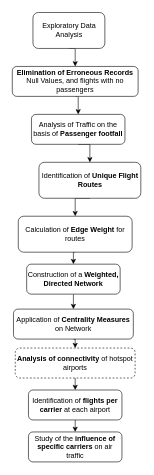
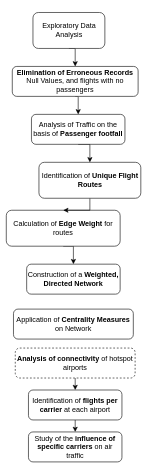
(75, 234) -> (63, 228)
(74, 299) -> none
(75, 342) -> none
